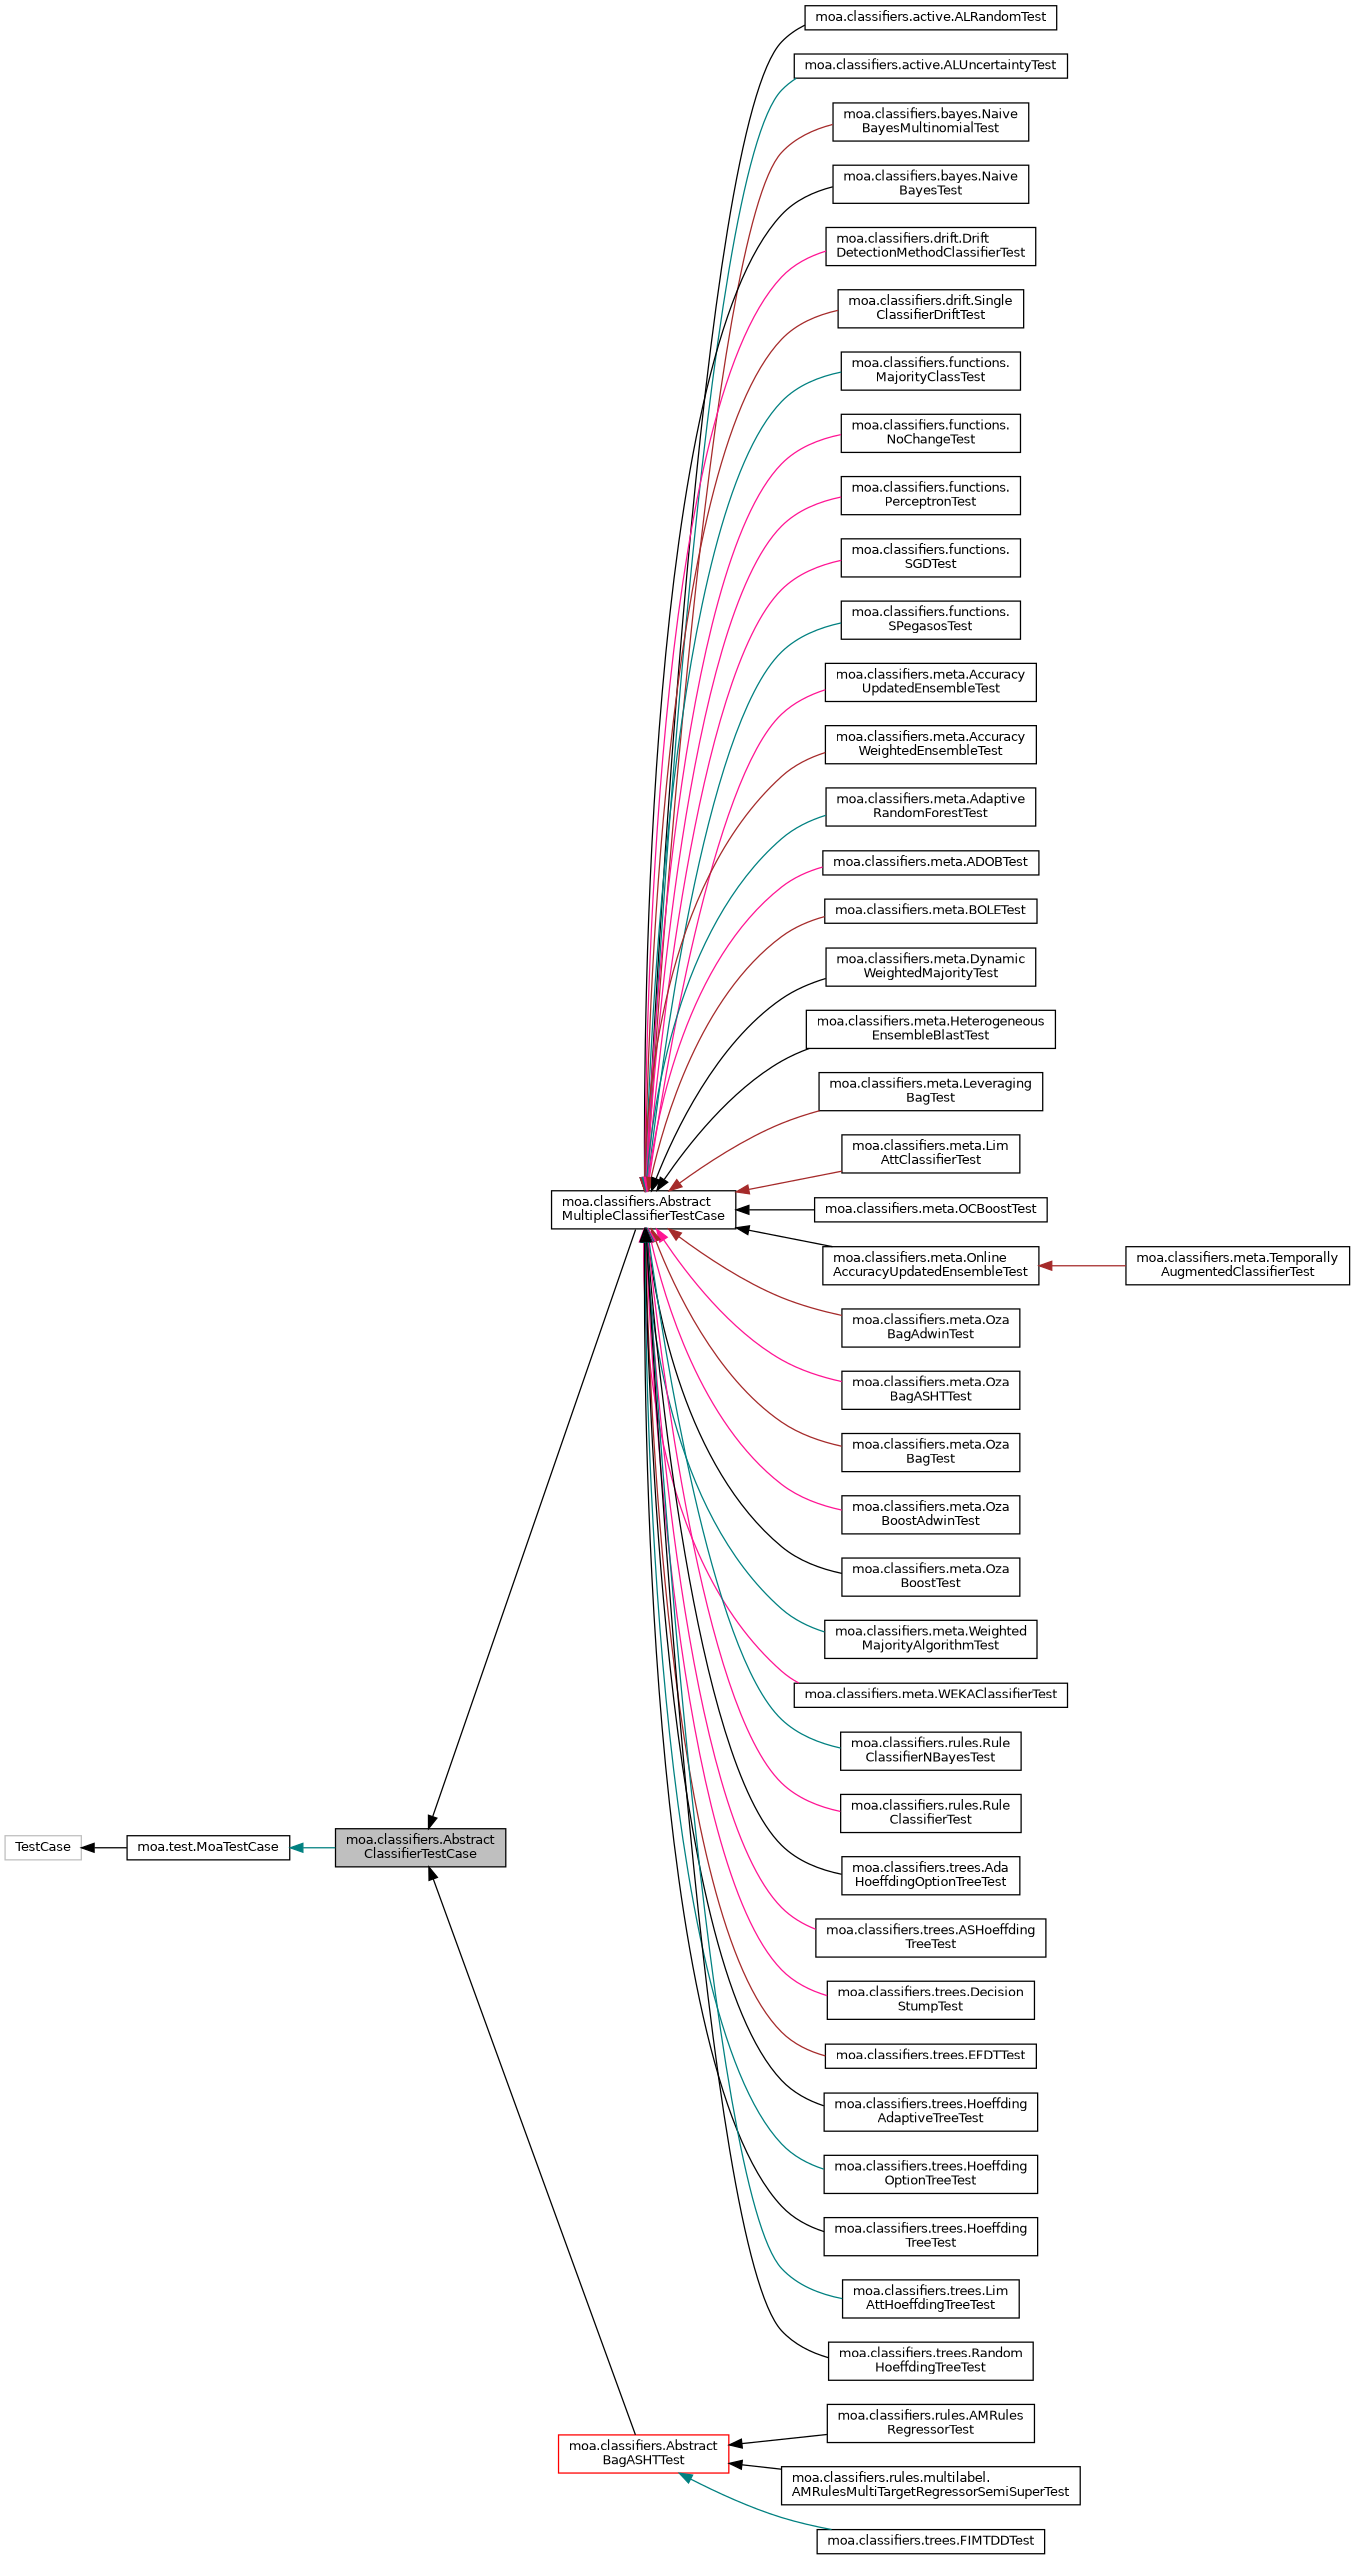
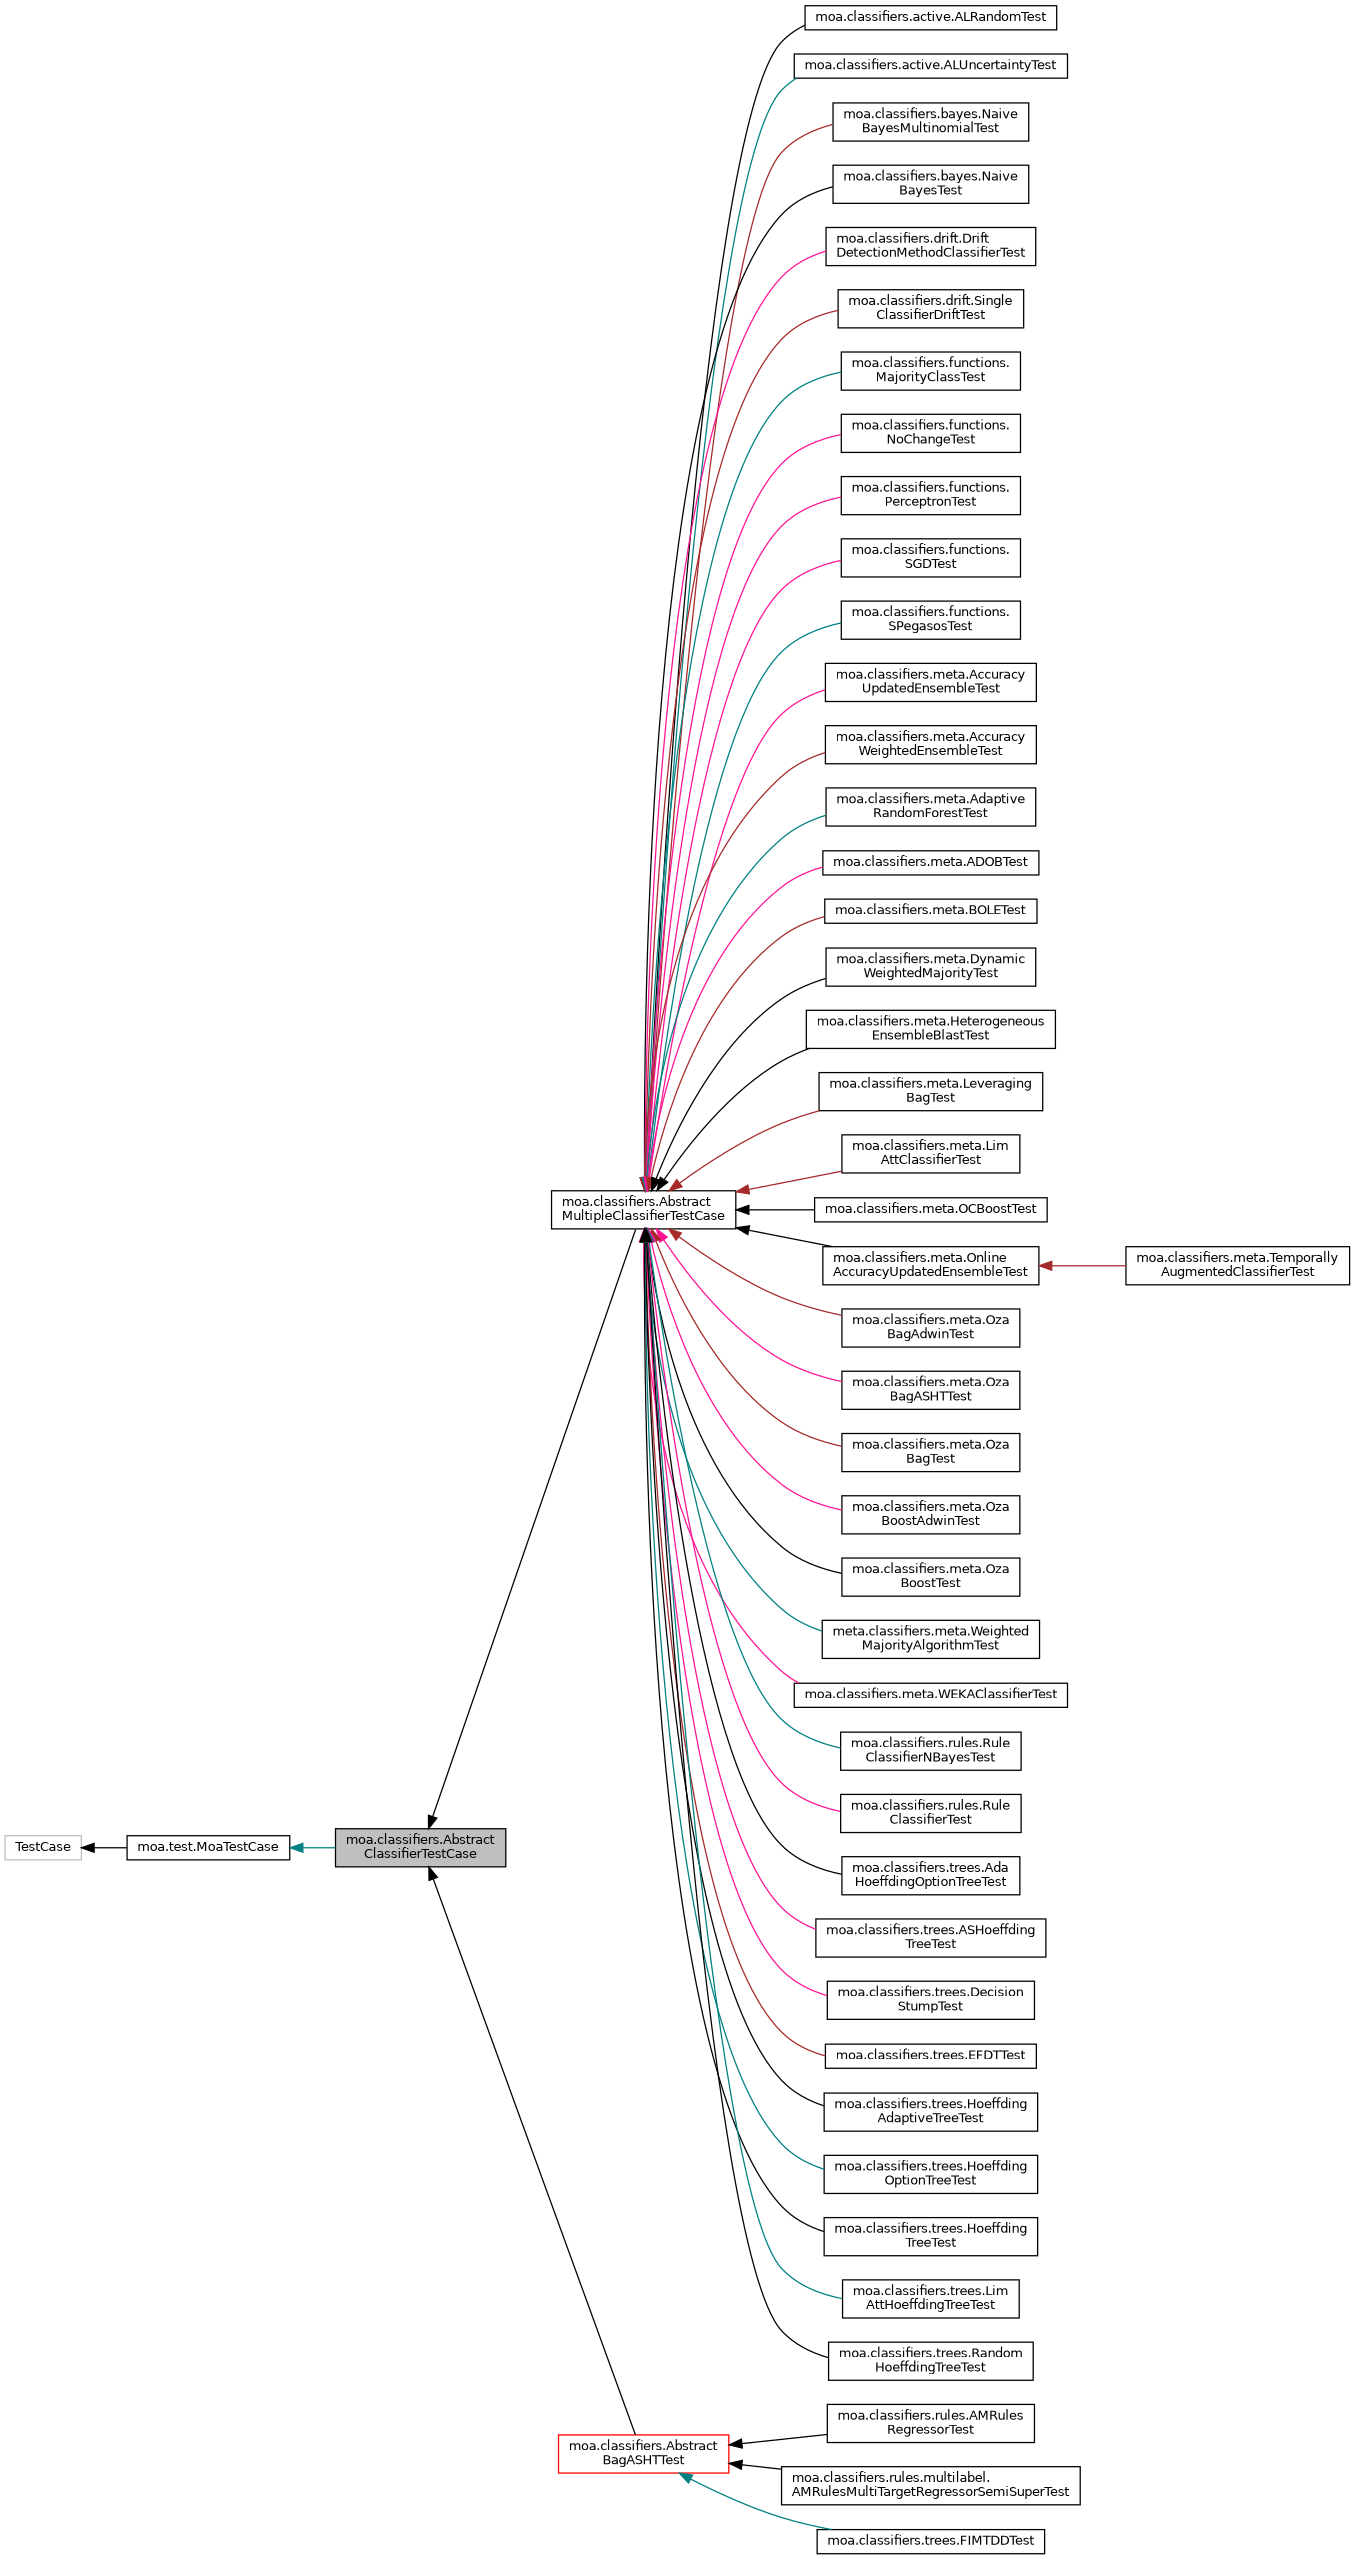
(931, 1639) -> (931, 1639)
